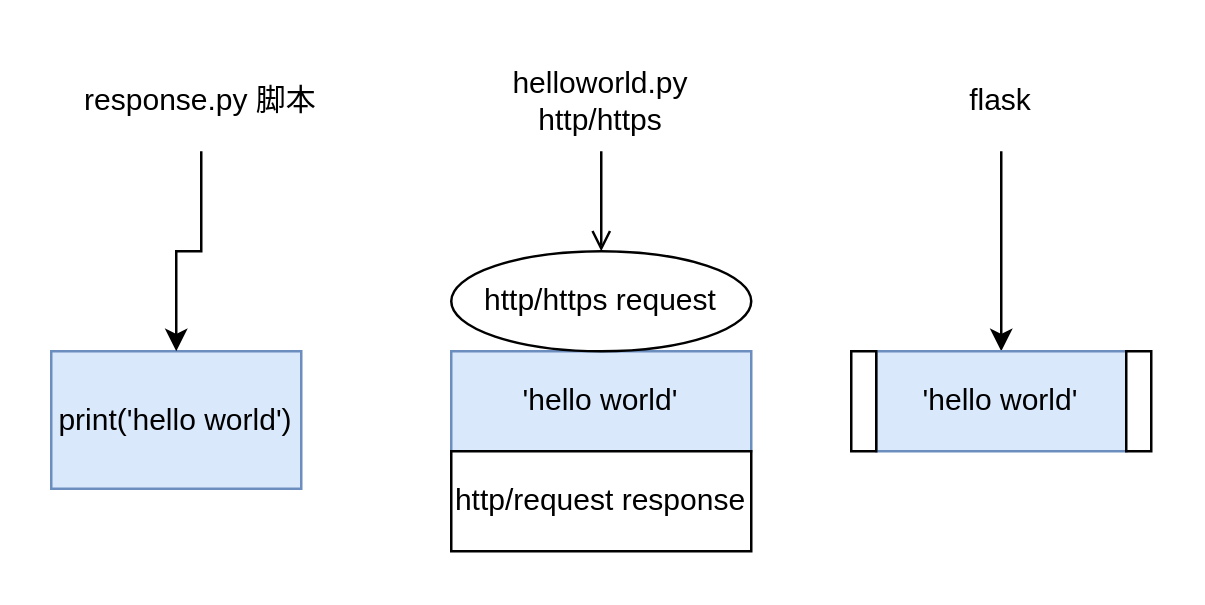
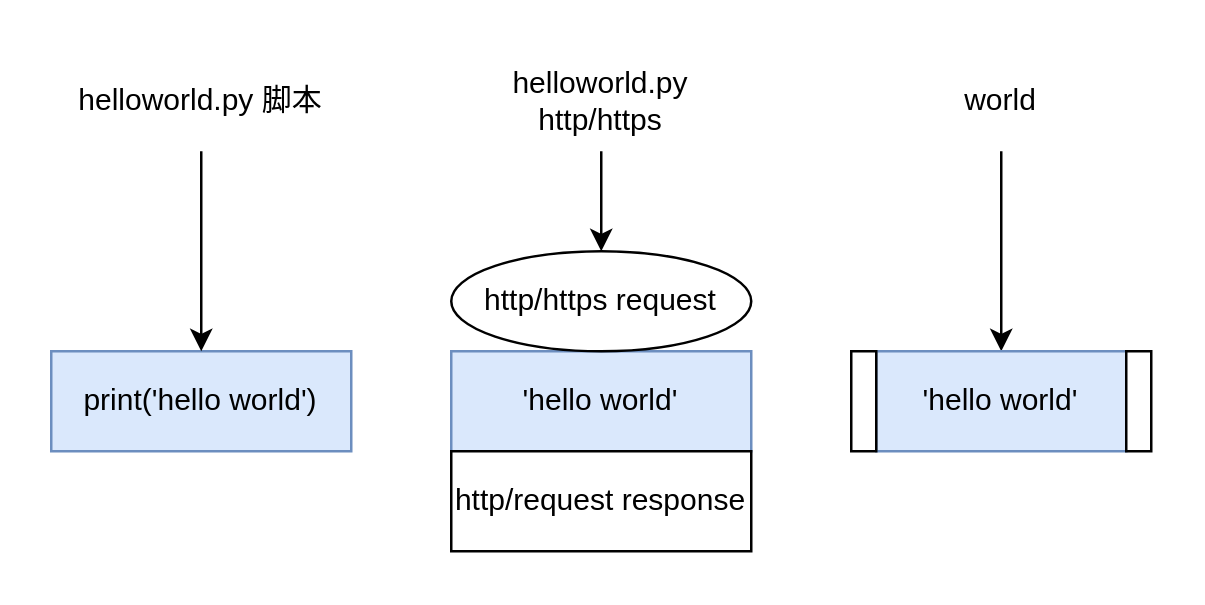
(201, 101) -> (201, 101)
(1001, 101) -> (1001, 101)
(601, 237) -> (601, 233)
(176, 420) -> (201, 401)
